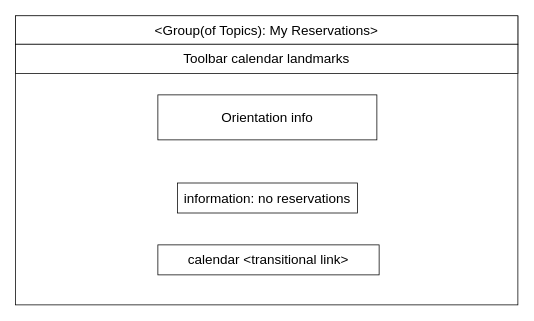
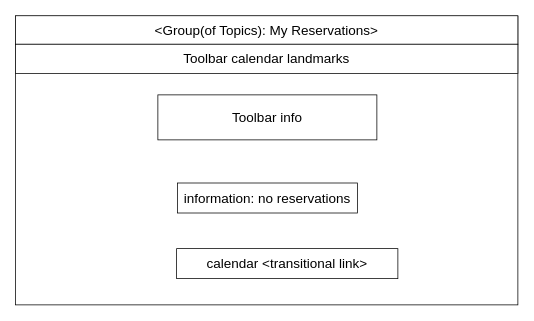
(267, 117) -> (267, 117)
(269, 260) -> (287, 264)
